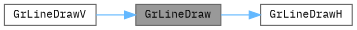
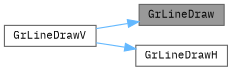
(235, 15) -> (110, 45)
